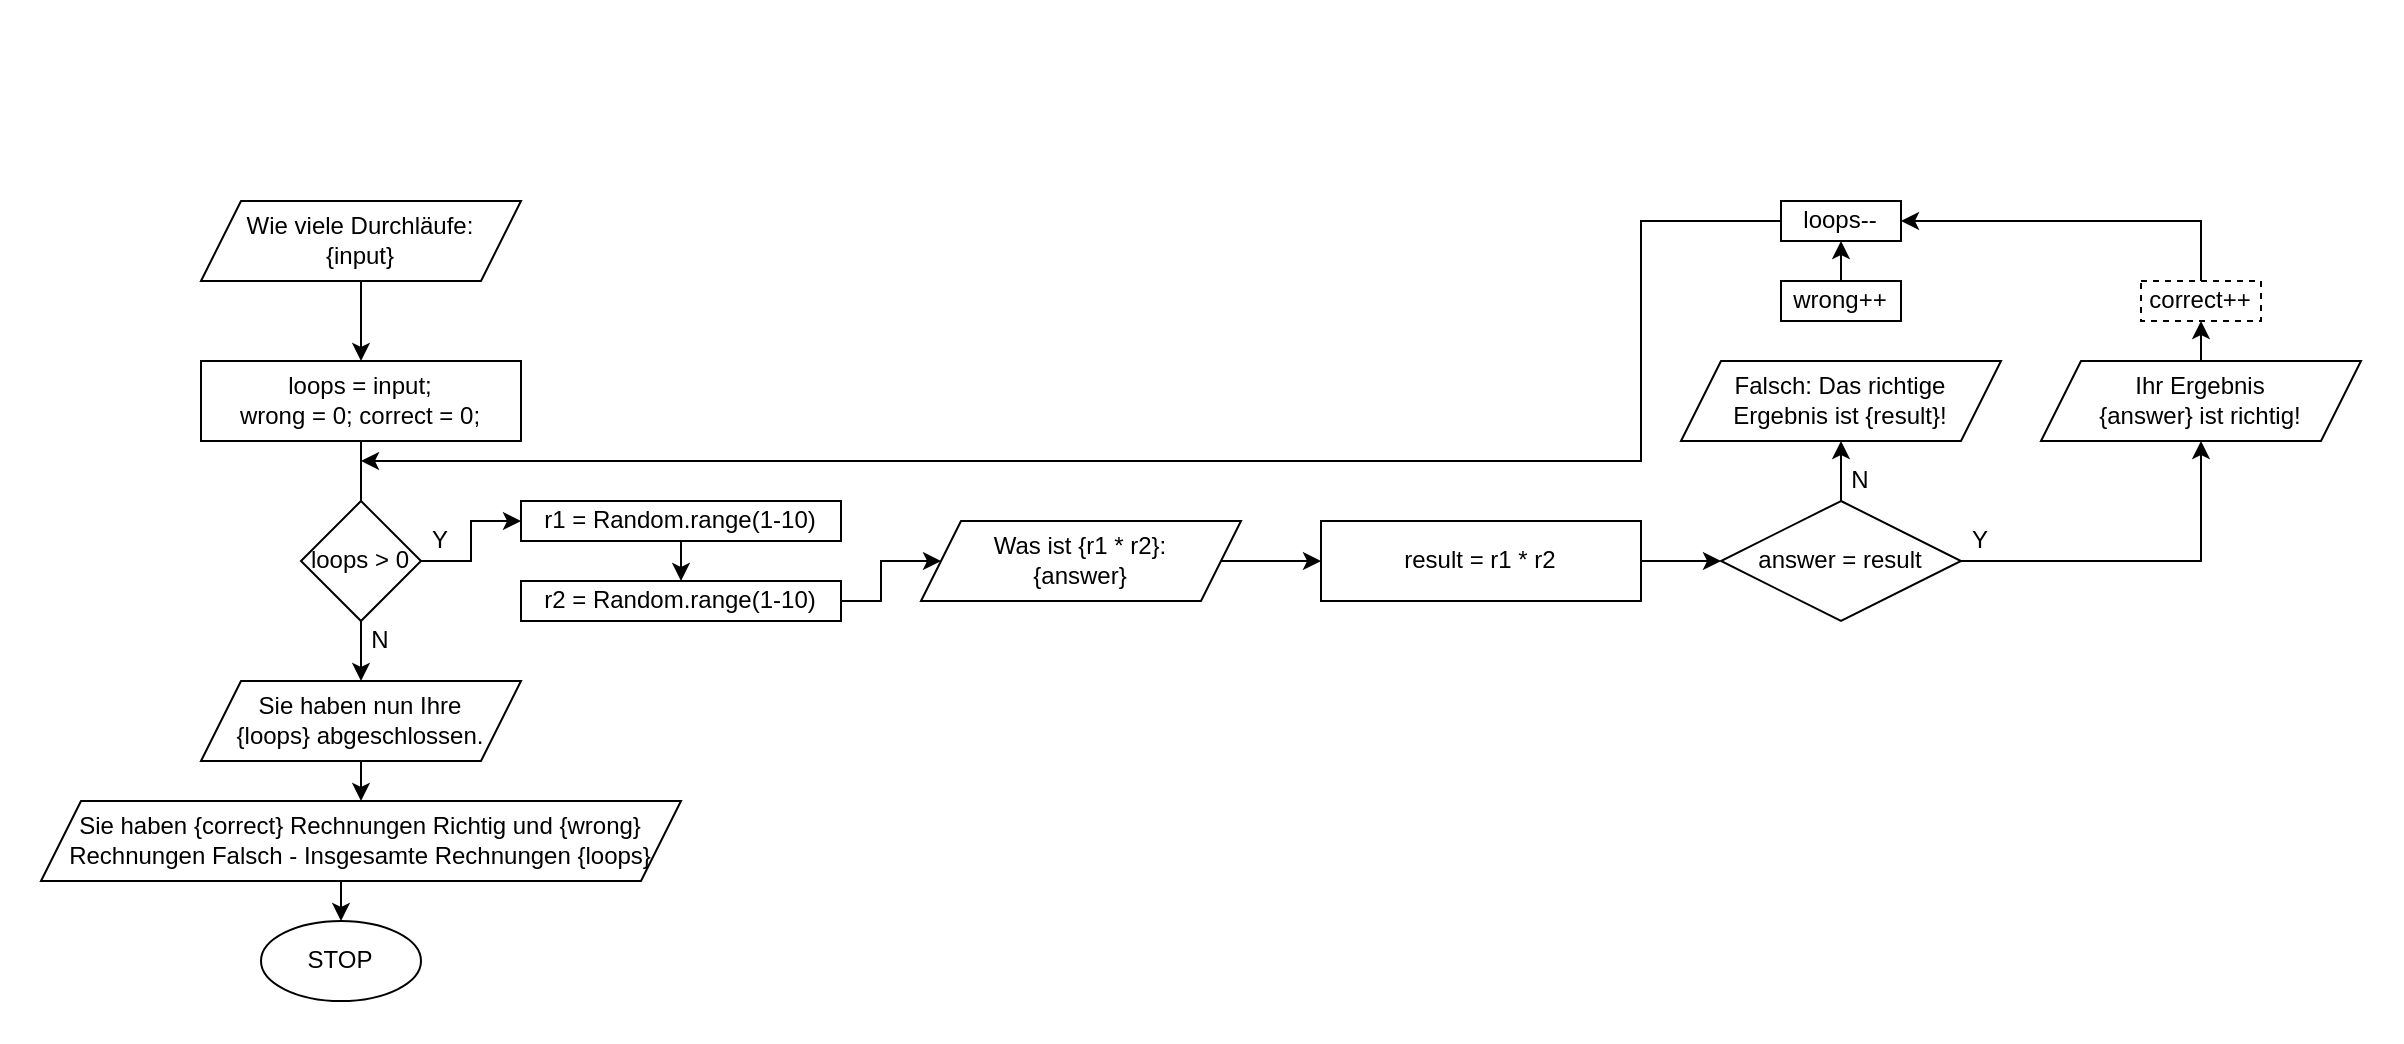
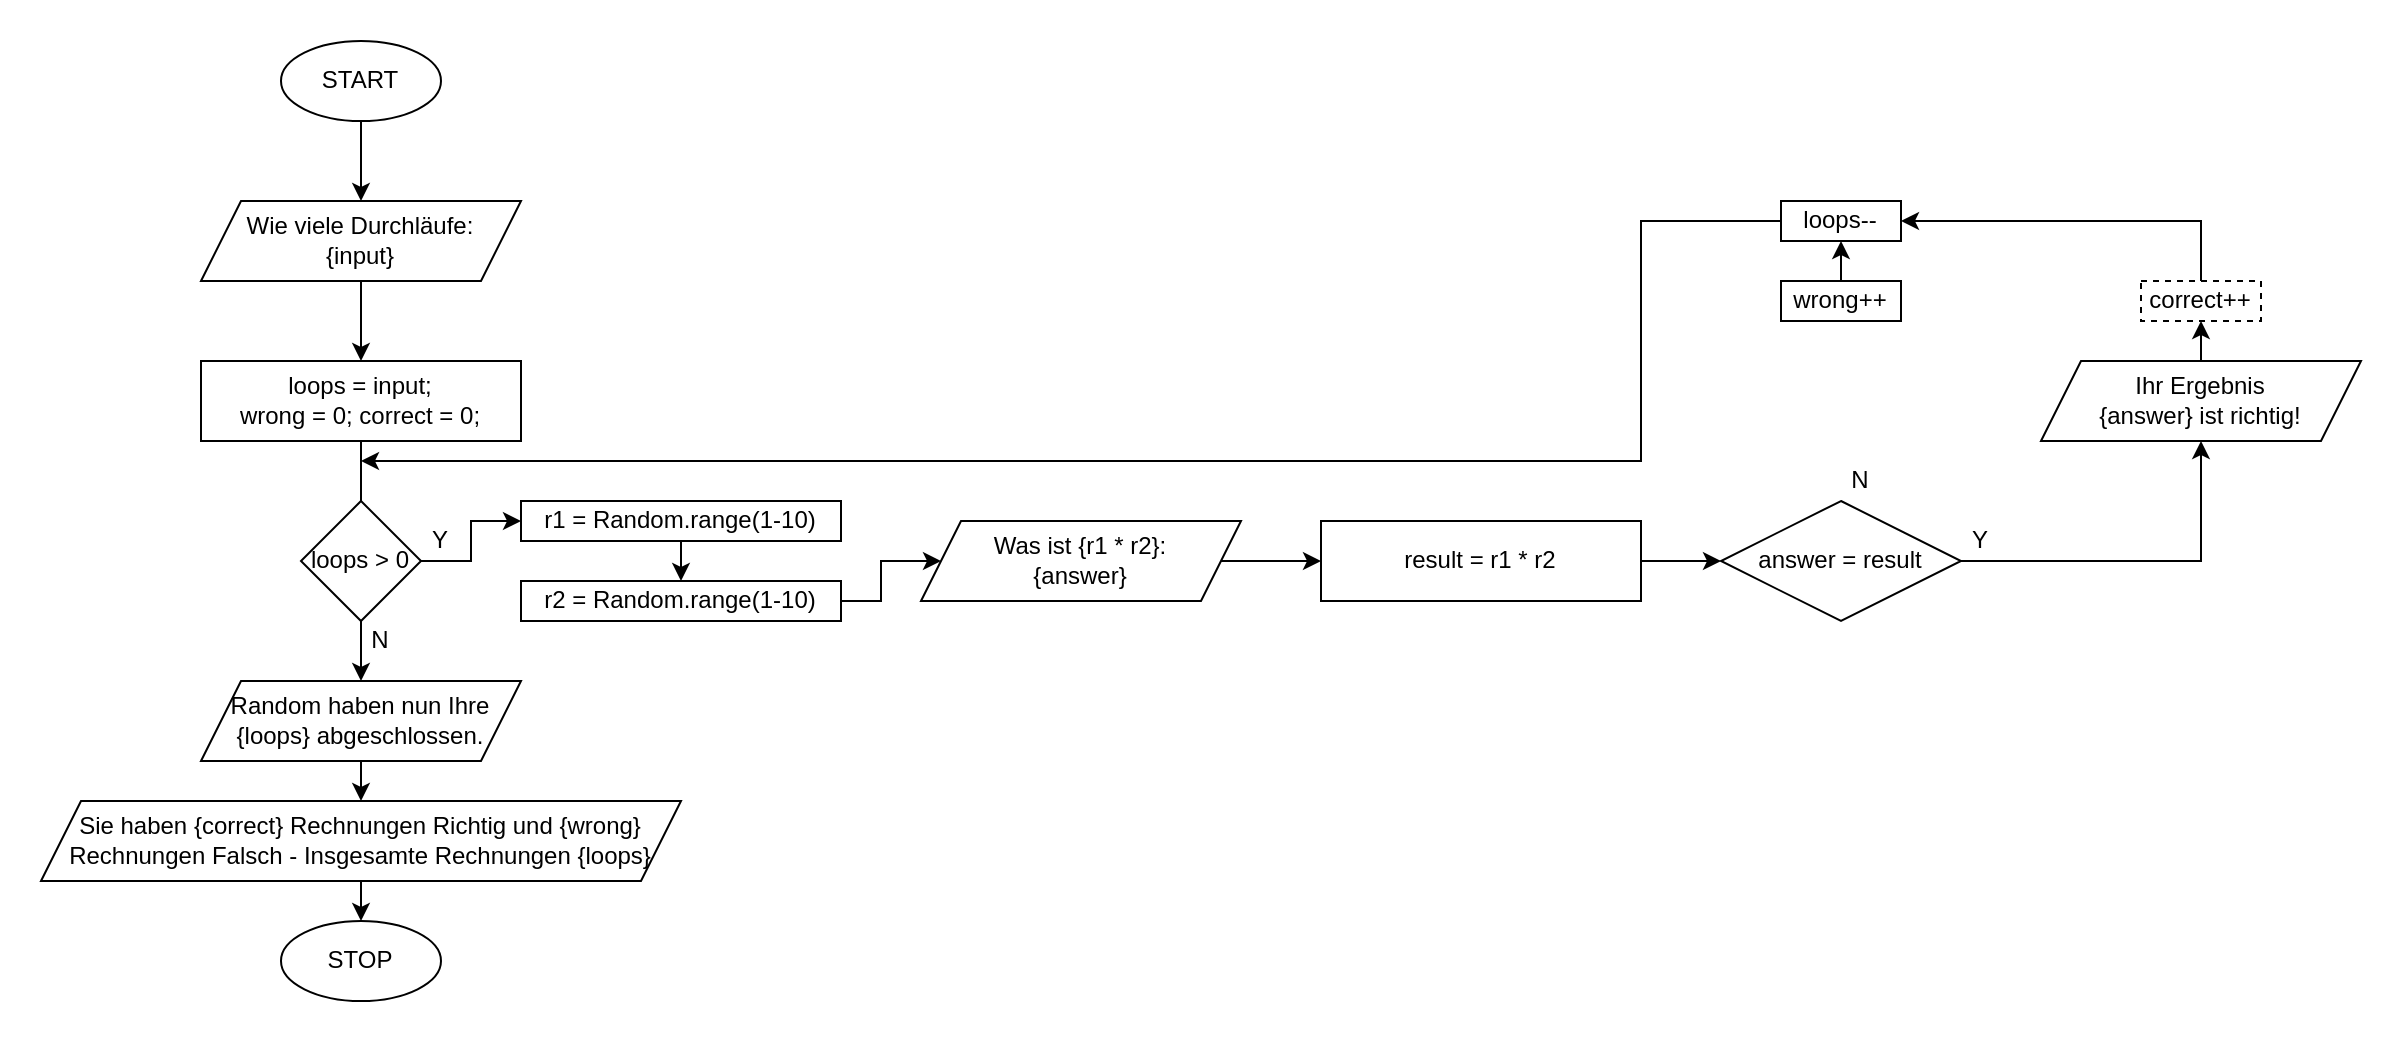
none -> (361, 81)
none -> (361, 154)
(1841, 401) -> none
(1841, 478) -> none
(361, 721) -> (361, 721)
(341, 961) -> (361, 961)
